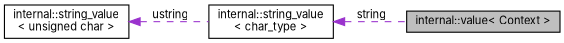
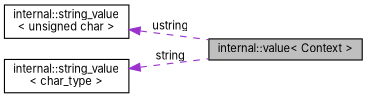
(174, 22) -> (174, 35)
